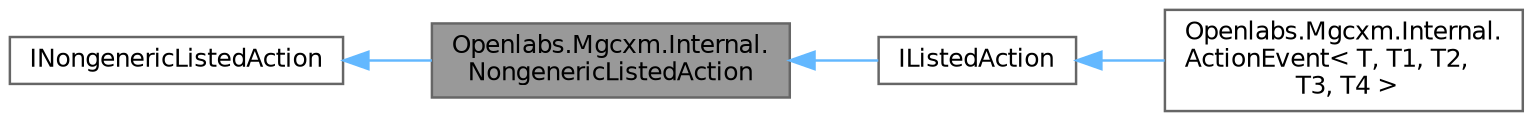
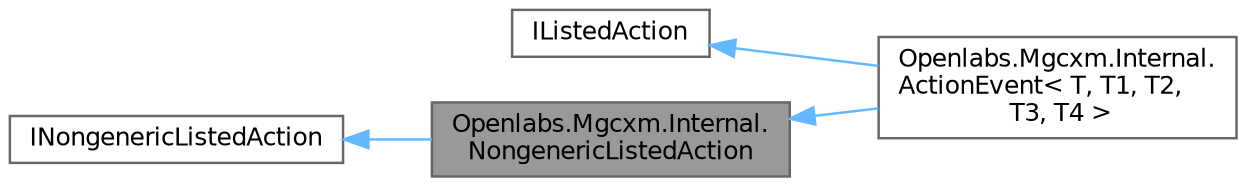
(847, 60) -> (846, 112)
